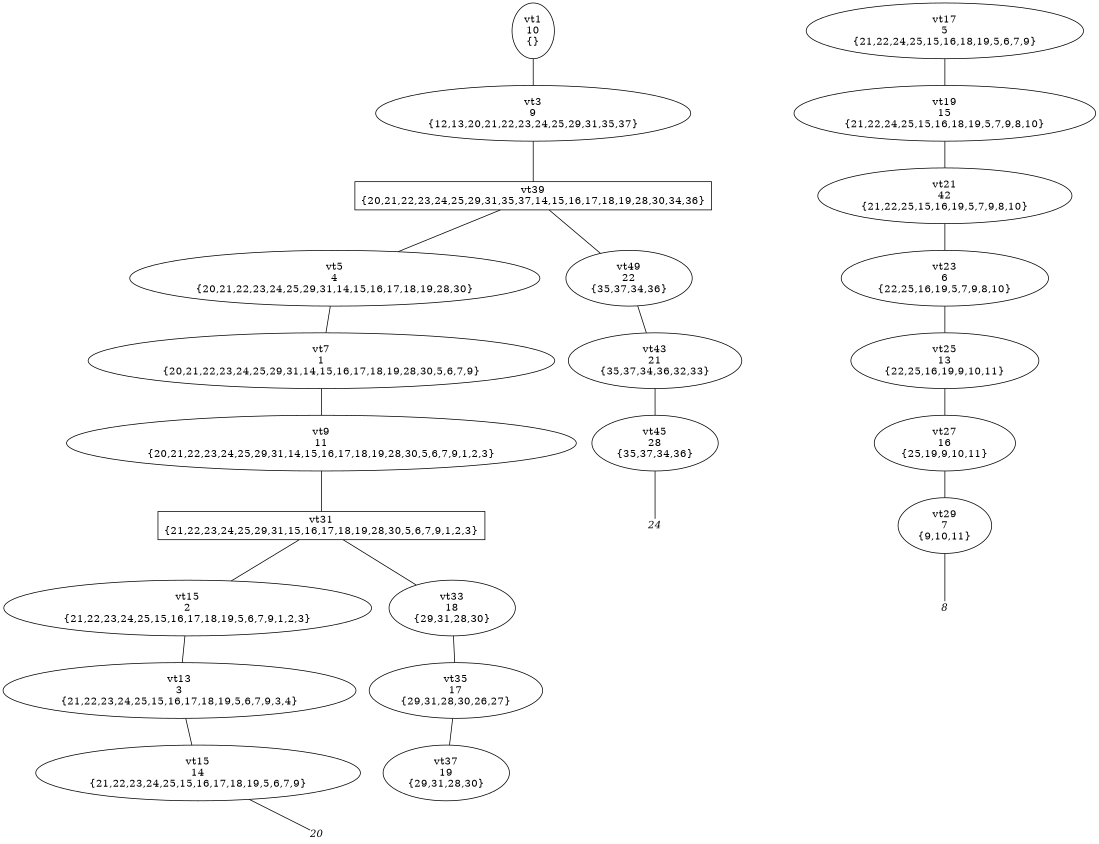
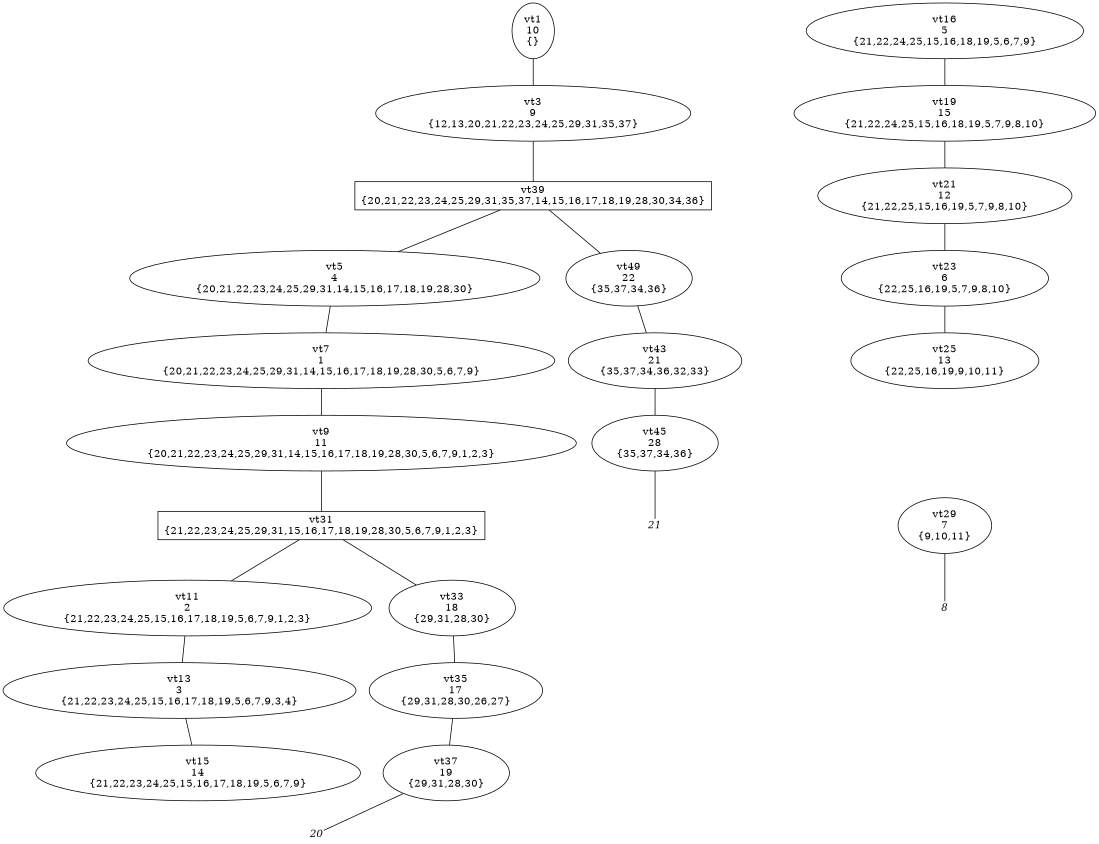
(945, 31) -> (945, 31)
(945, 196) -> (945, 196)
(945, 443) -> none
(655, 526) -> (655, 526)
(188, 608) -> (188, 608)
(280, 815) -> (363, 812)
